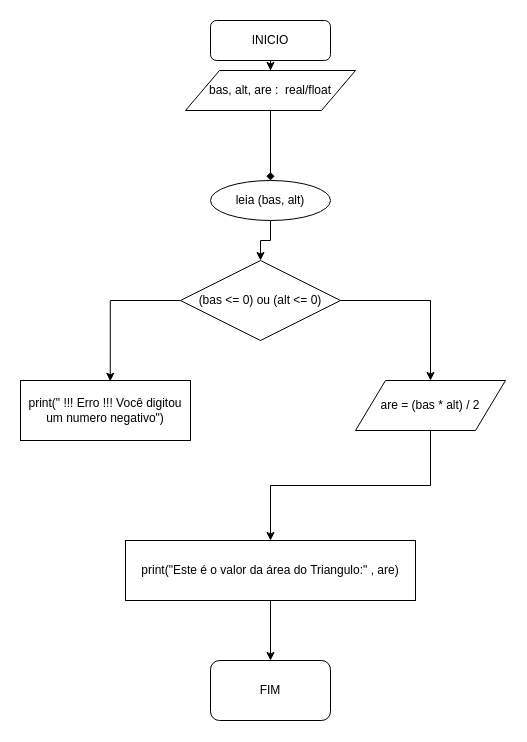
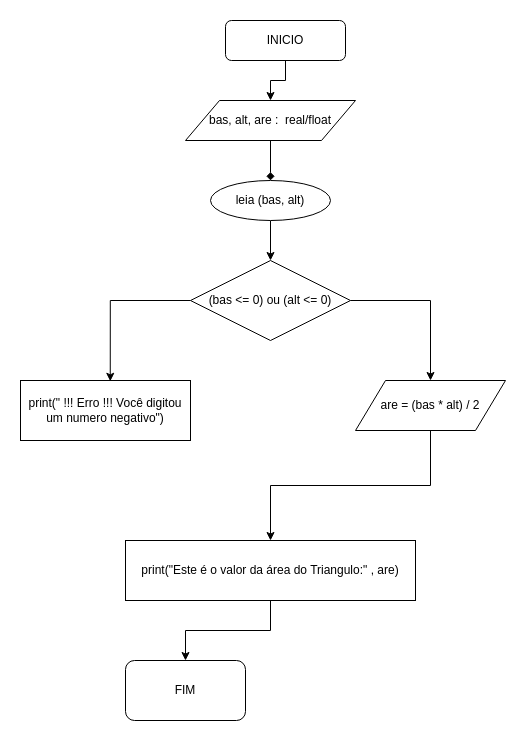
(271, 41) -> (286, 41)
(271, 91) -> (271, 121)
(261, 301) -> (271, 301)
(271, 691) -> (186, 691)
